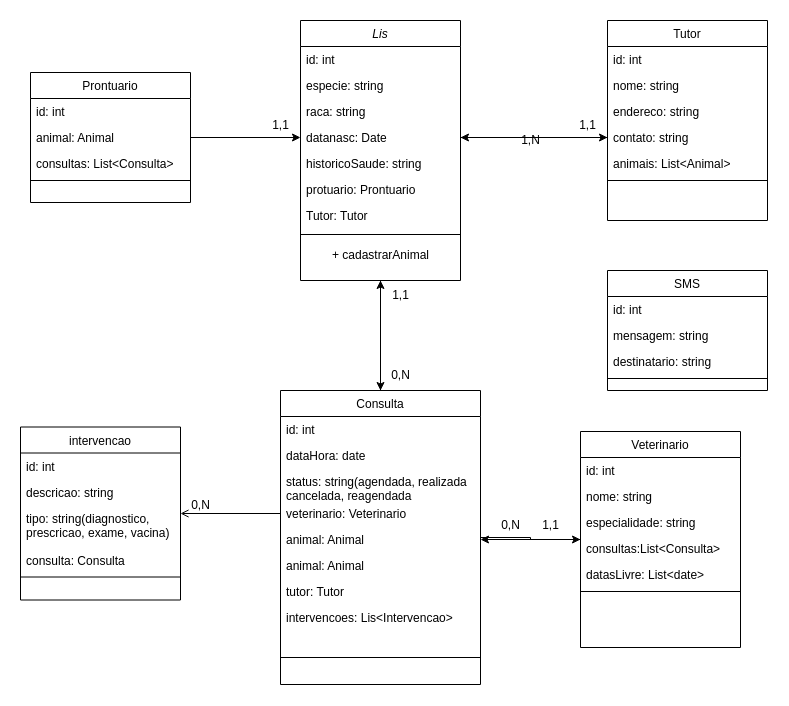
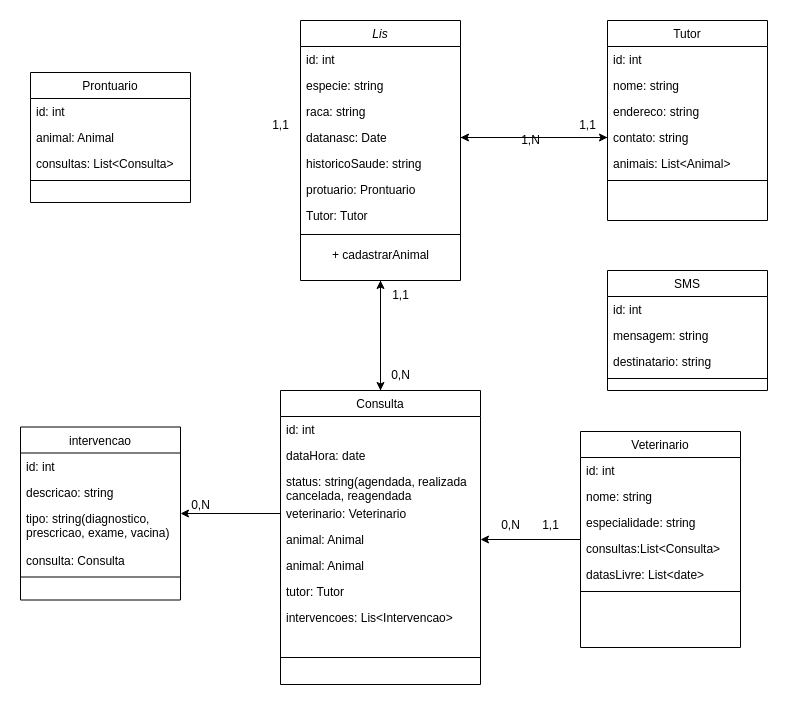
(243, 138) -> none
(187, 514) -> (189, 514)
(483, 538) -> none
